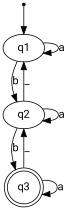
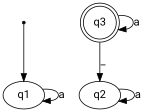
(12, 78) -> none
(24, 85) -> none
(12, 145) -> none
